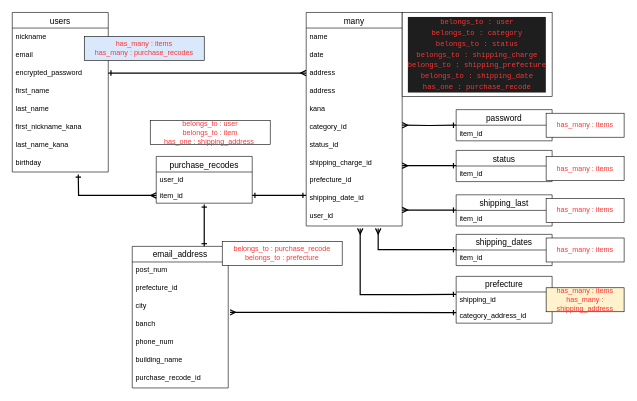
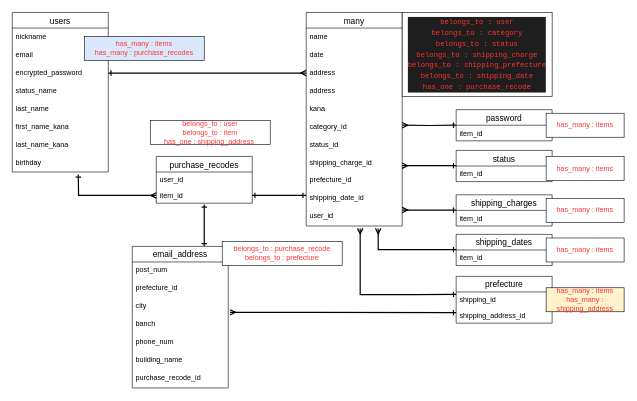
(35, 90) -> (38, 90)
(52, 126) -> (45, 126)
(504, 203) -> (504, 203)
(497, 316) -> (495, 316)
